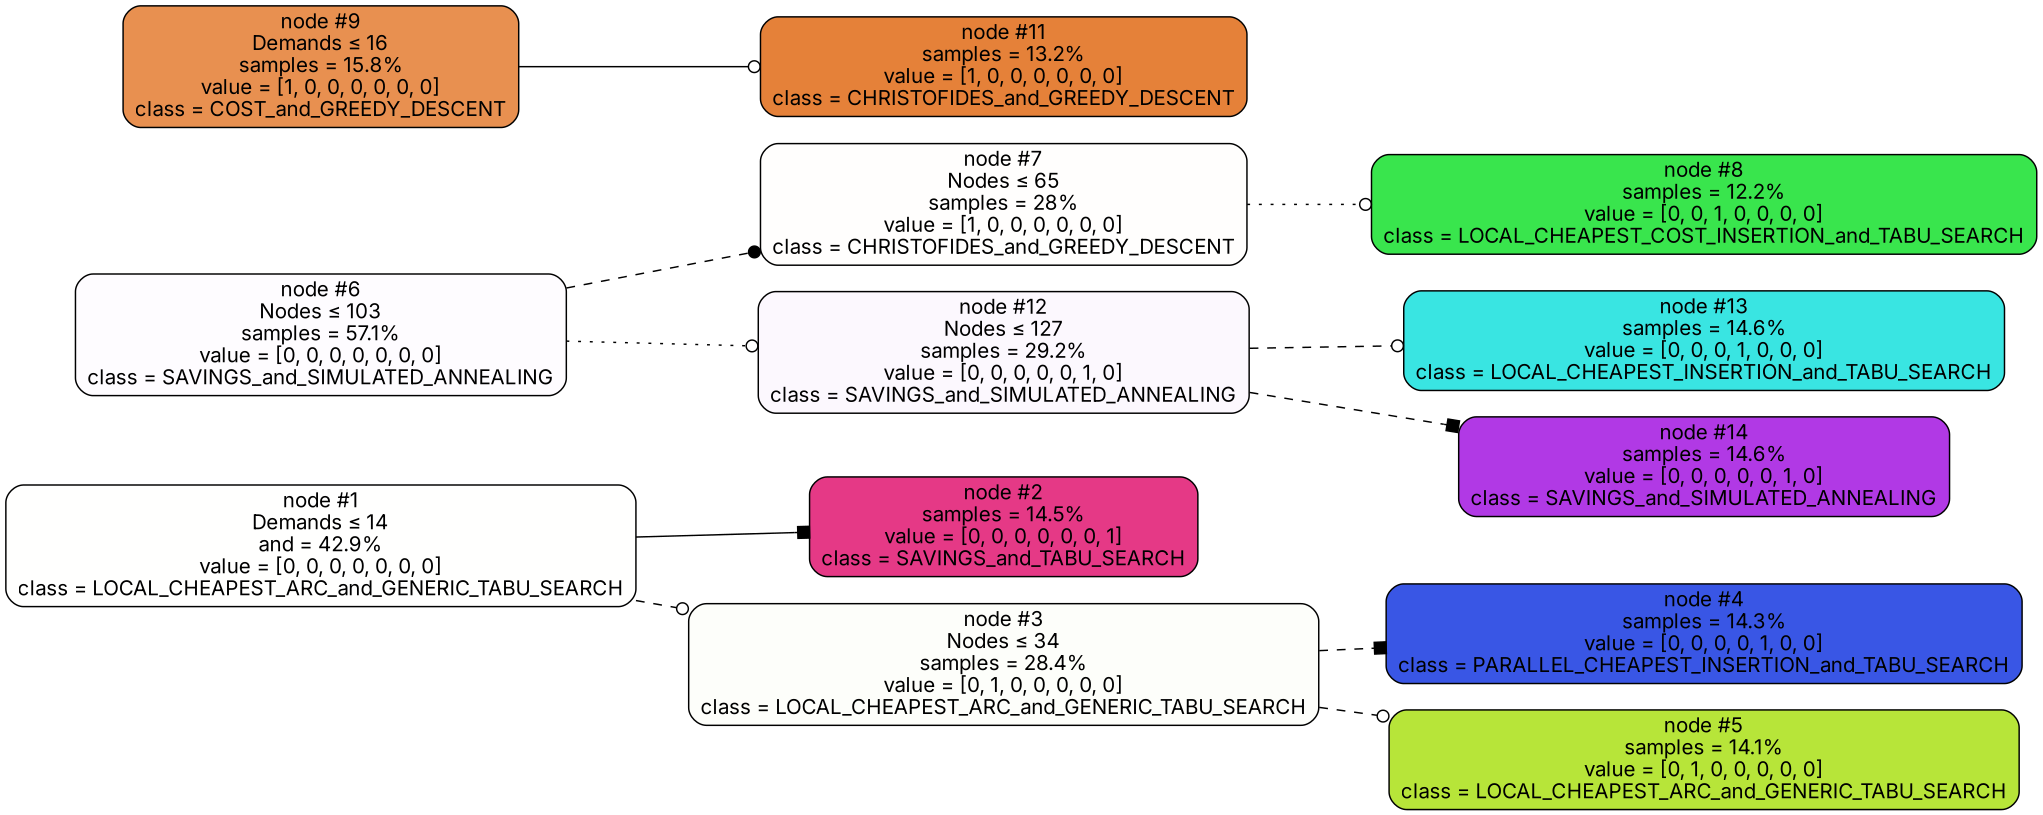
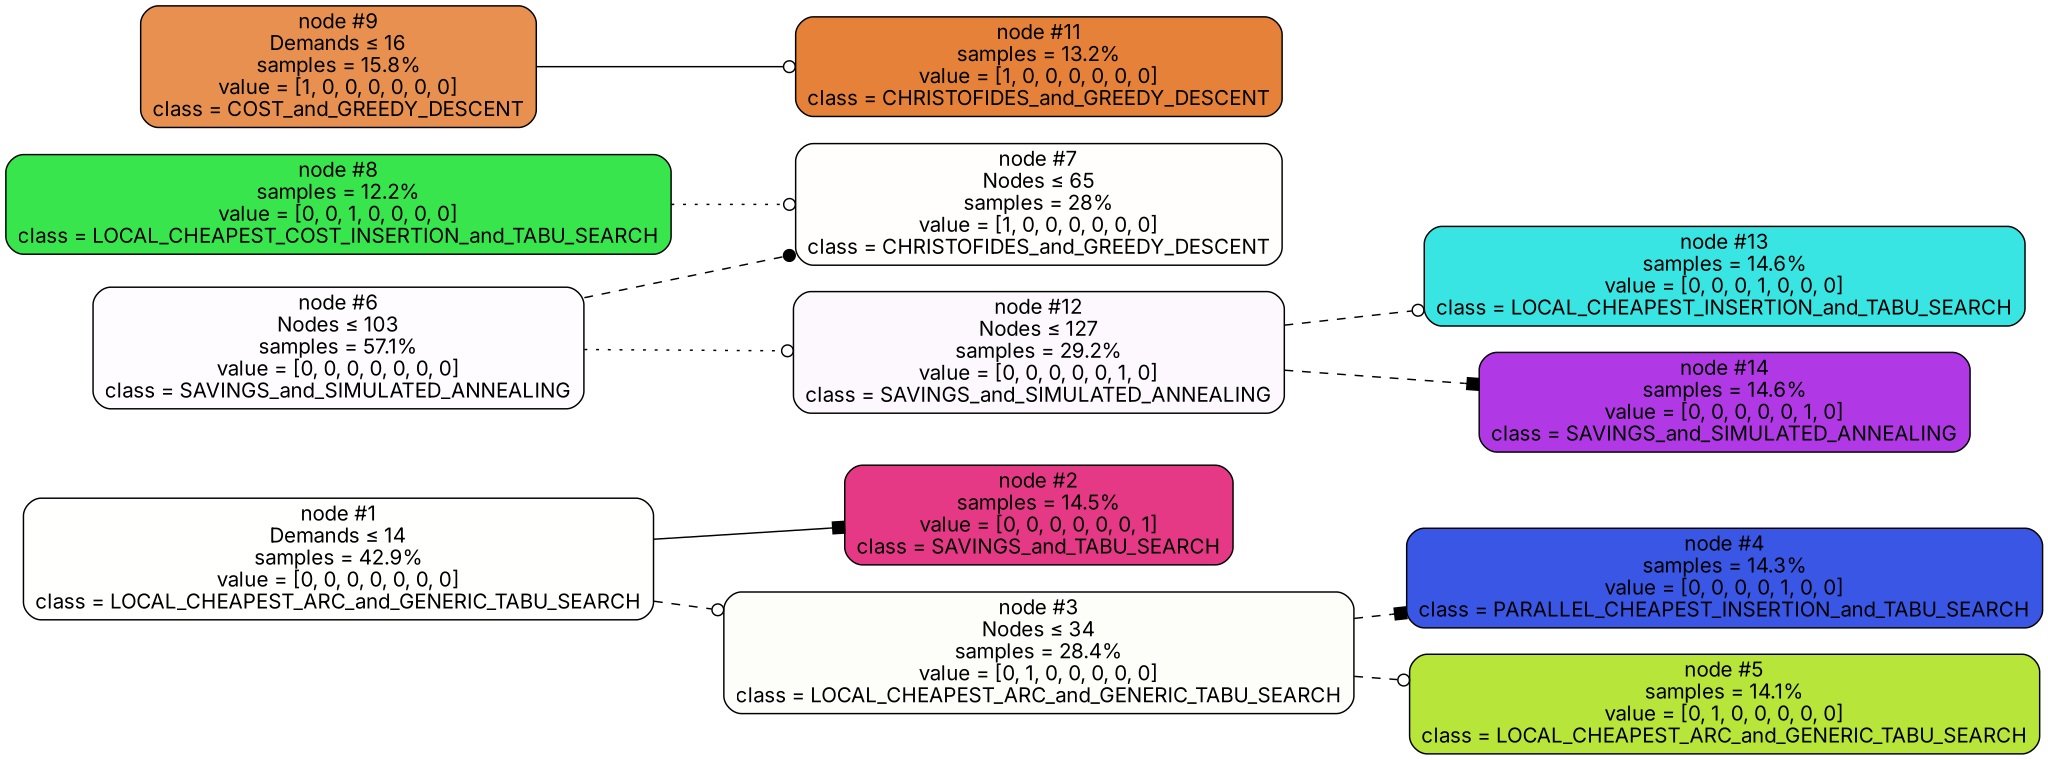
(1303, 204) -> (727, 204)
(321, 545) -> (338, 558)
